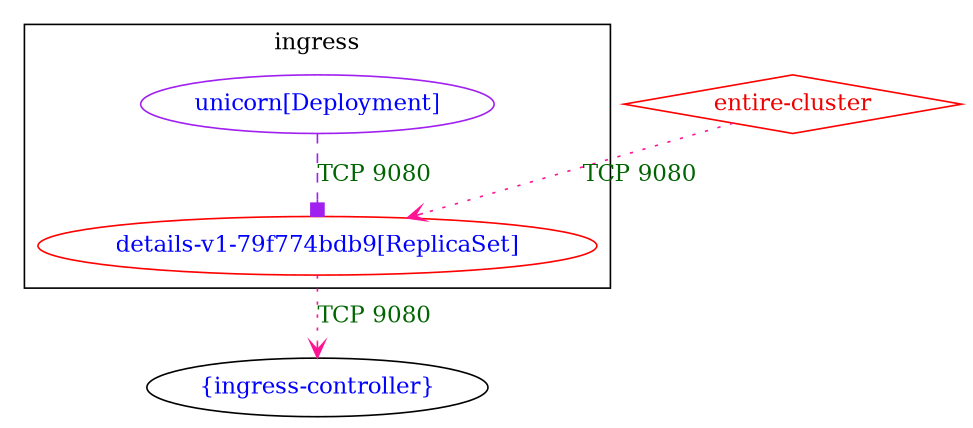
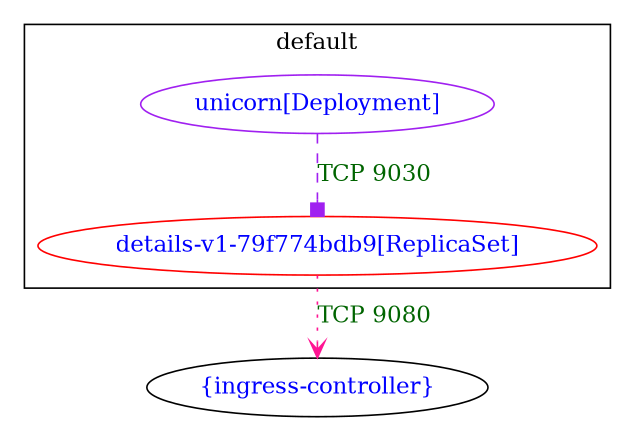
(317, 43) -> (317, 43)
(793, 104) -> none
(374, 175) -> (374, 175)
